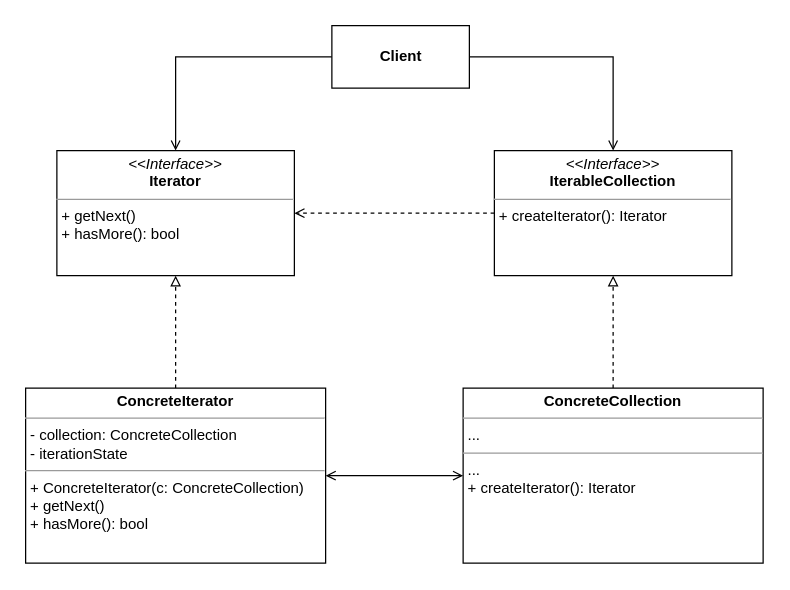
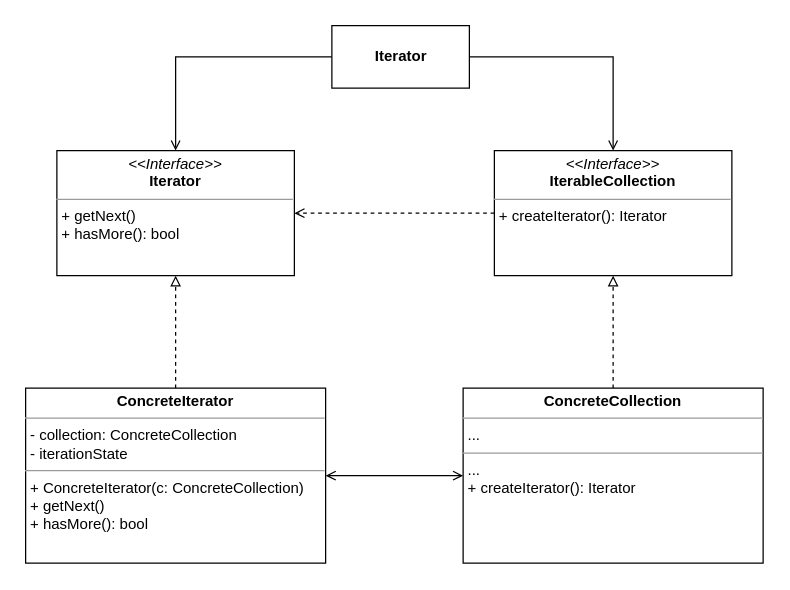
(401, 57) -> (401, 57)
